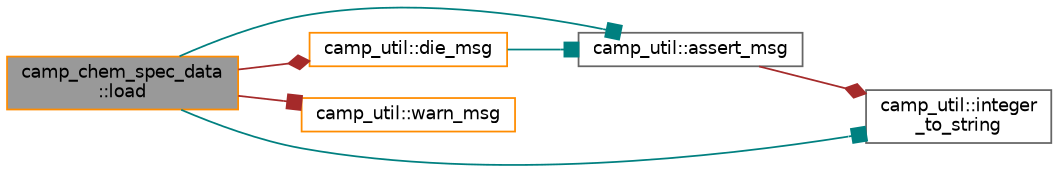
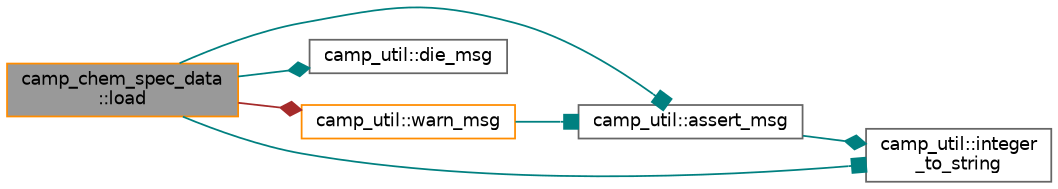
(408, 50) -> (408, 57)
(534, 50) -> (538, 122)
(263, 67) -> (263, 74)
(802, 77) -> (824, 138)
(261, 98) -> (259, 105)
